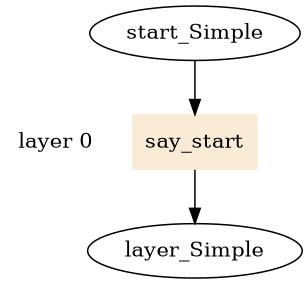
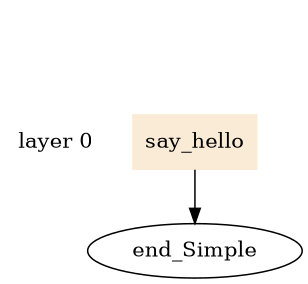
(195, 33) -> none
(195, 142) -> (195, 142)
(195, 251) -> (195, 251)
